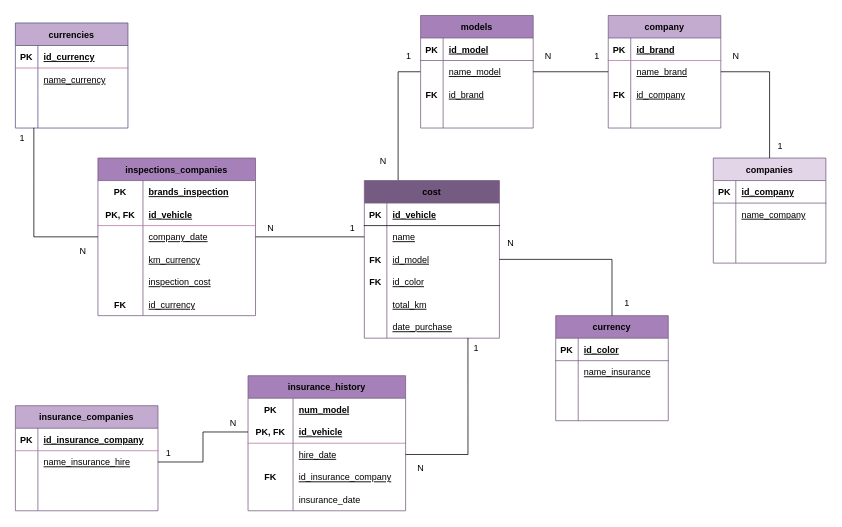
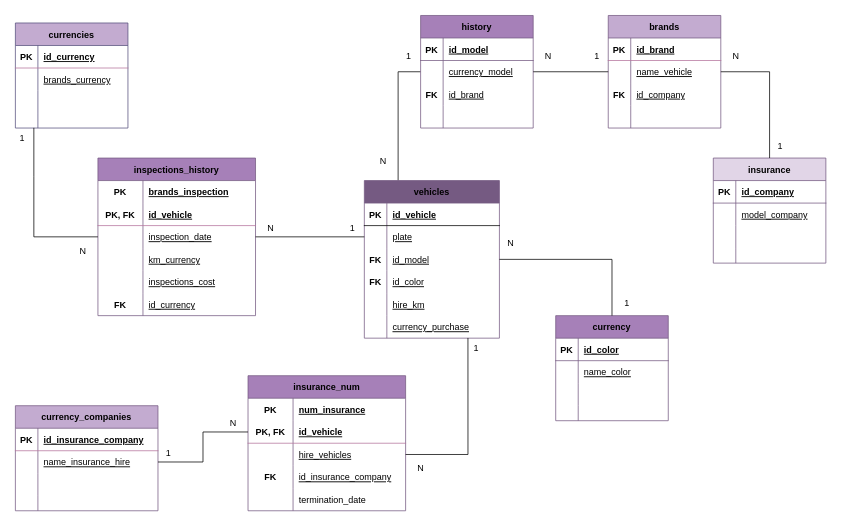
(476, 27) -> (476, 27)
(664, 27) -> (664, 27)
(473, 72) -> (483, 72)
(661, 72) -> (664, 72)
(76, 80) -> (81, 80)
(176, 170) -> (176, 170)
(769, 170) -> (769, 170)
(431, 192) -> (431, 192)
(771, 215) -> (773, 215)
(179, 237) -> (184, 237)
(402, 237) -> (404, 237)
(184, 282) -> (186, 282)
(411, 305) -> (409, 305)
(425, 327) -> (435, 327)
(618, 372) -> (608, 372)
(326, 387) -> (326, 387)
(320, 410) -> (330, 410)
(86, 417) -> (86, 417)
(320, 455) -> (328, 455)
(333, 500) -> (336, 500)
